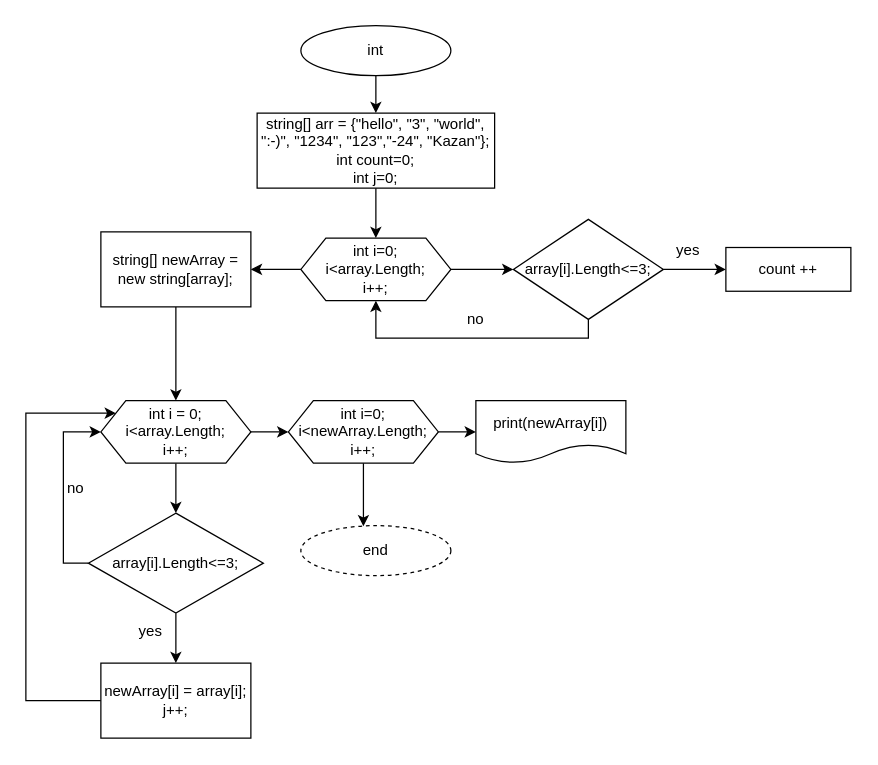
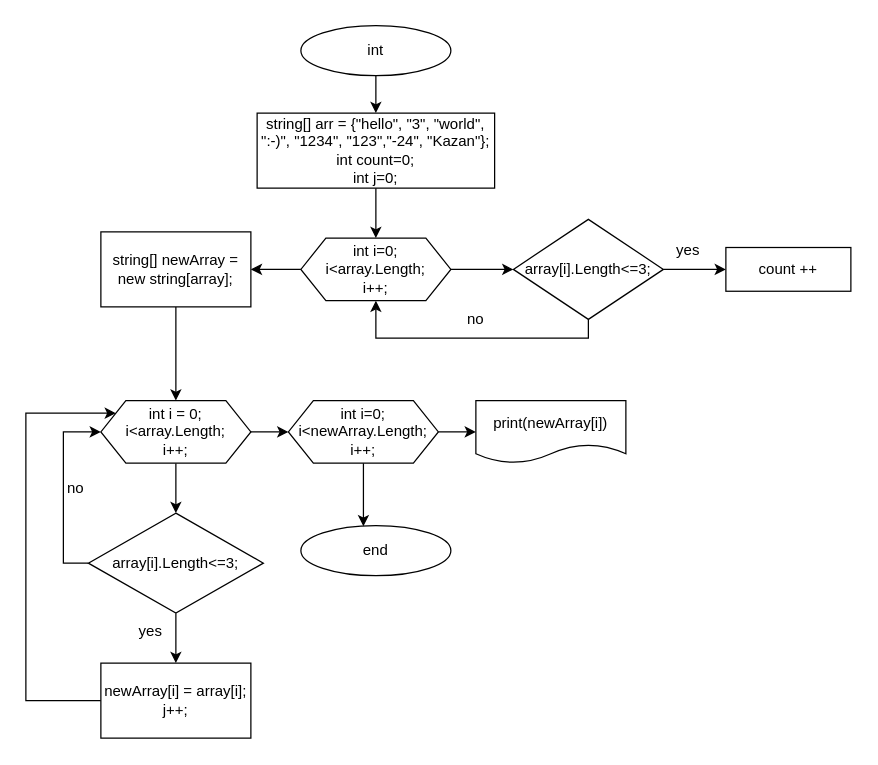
(376, 551) -> (376, 551)
